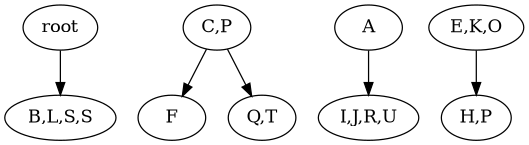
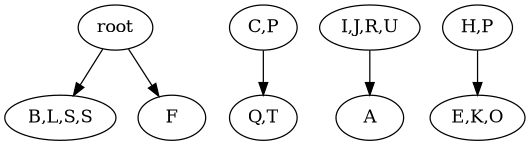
(197, 67) -> (140, 67)
(369, 67) -> (370, 67)
(476, 67) -> (478, 67)
